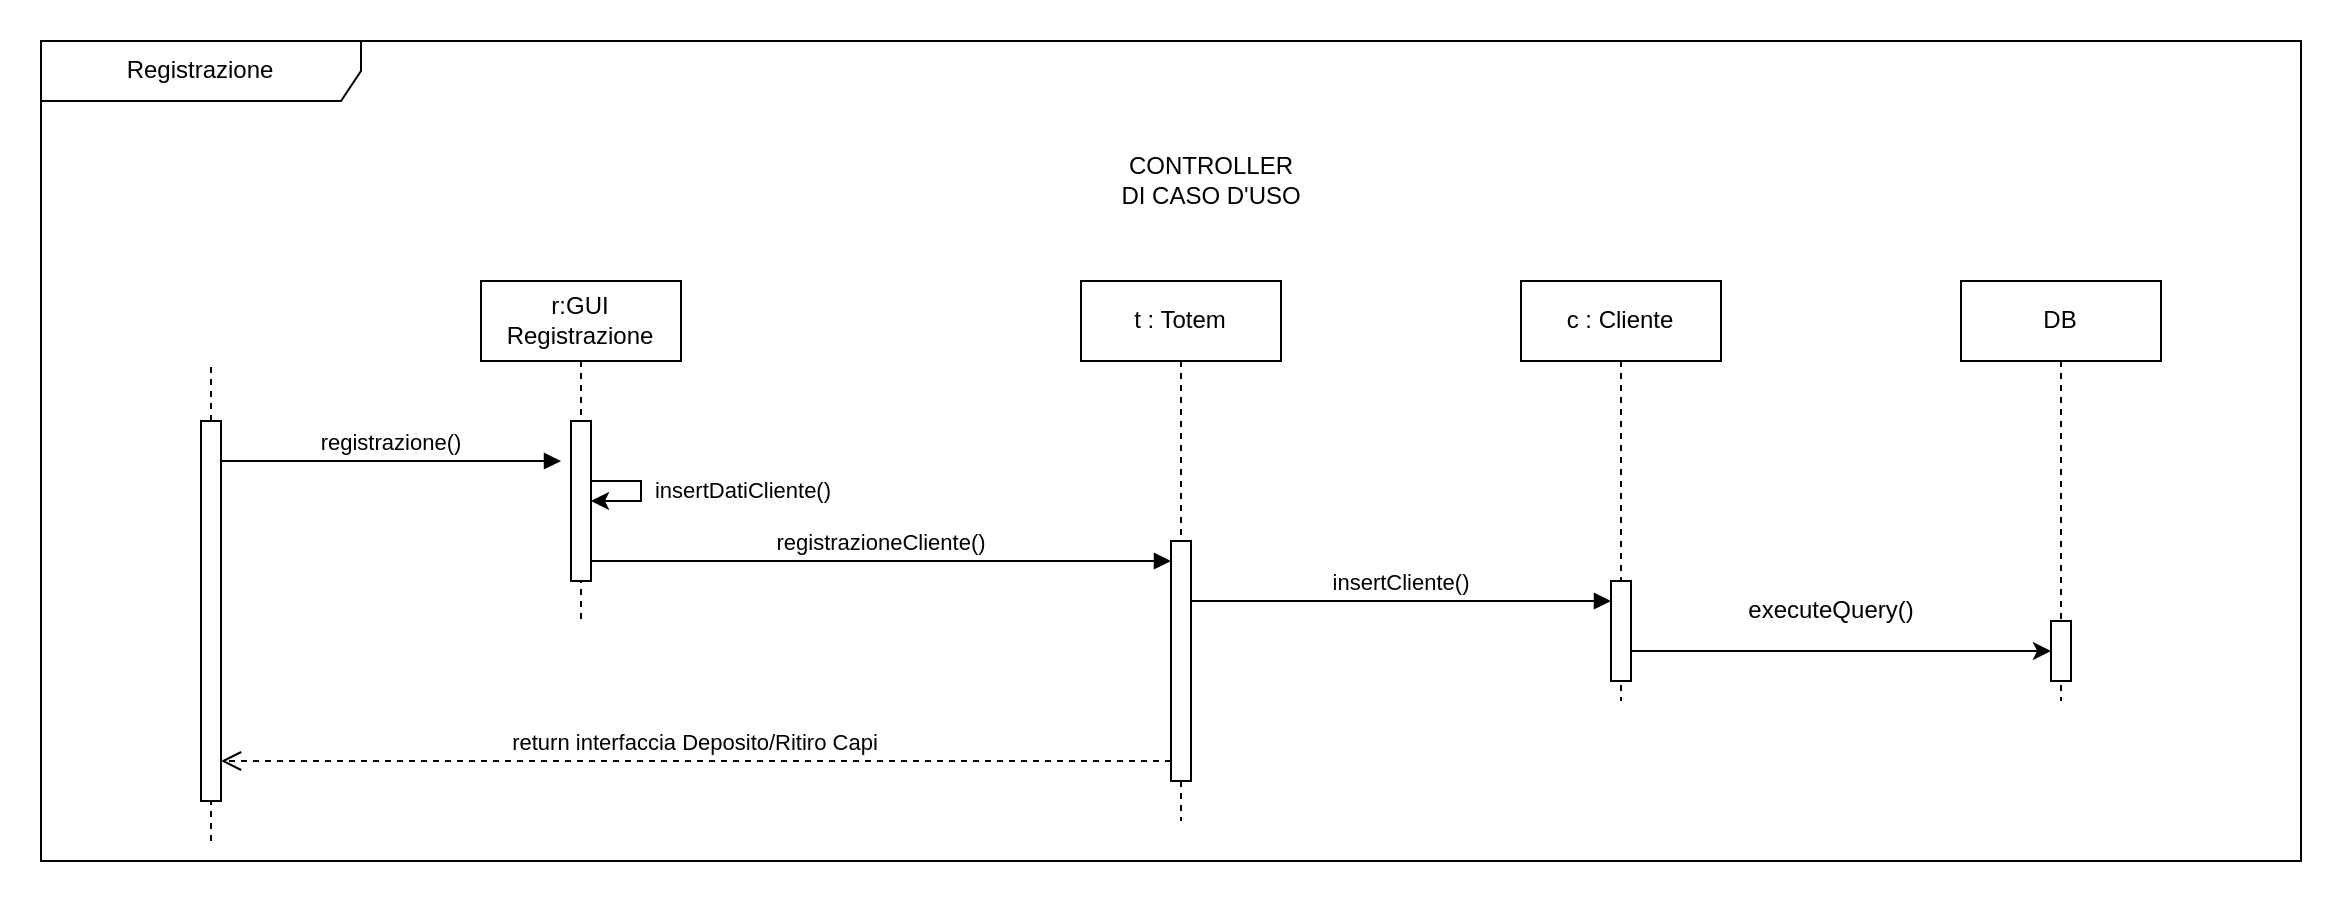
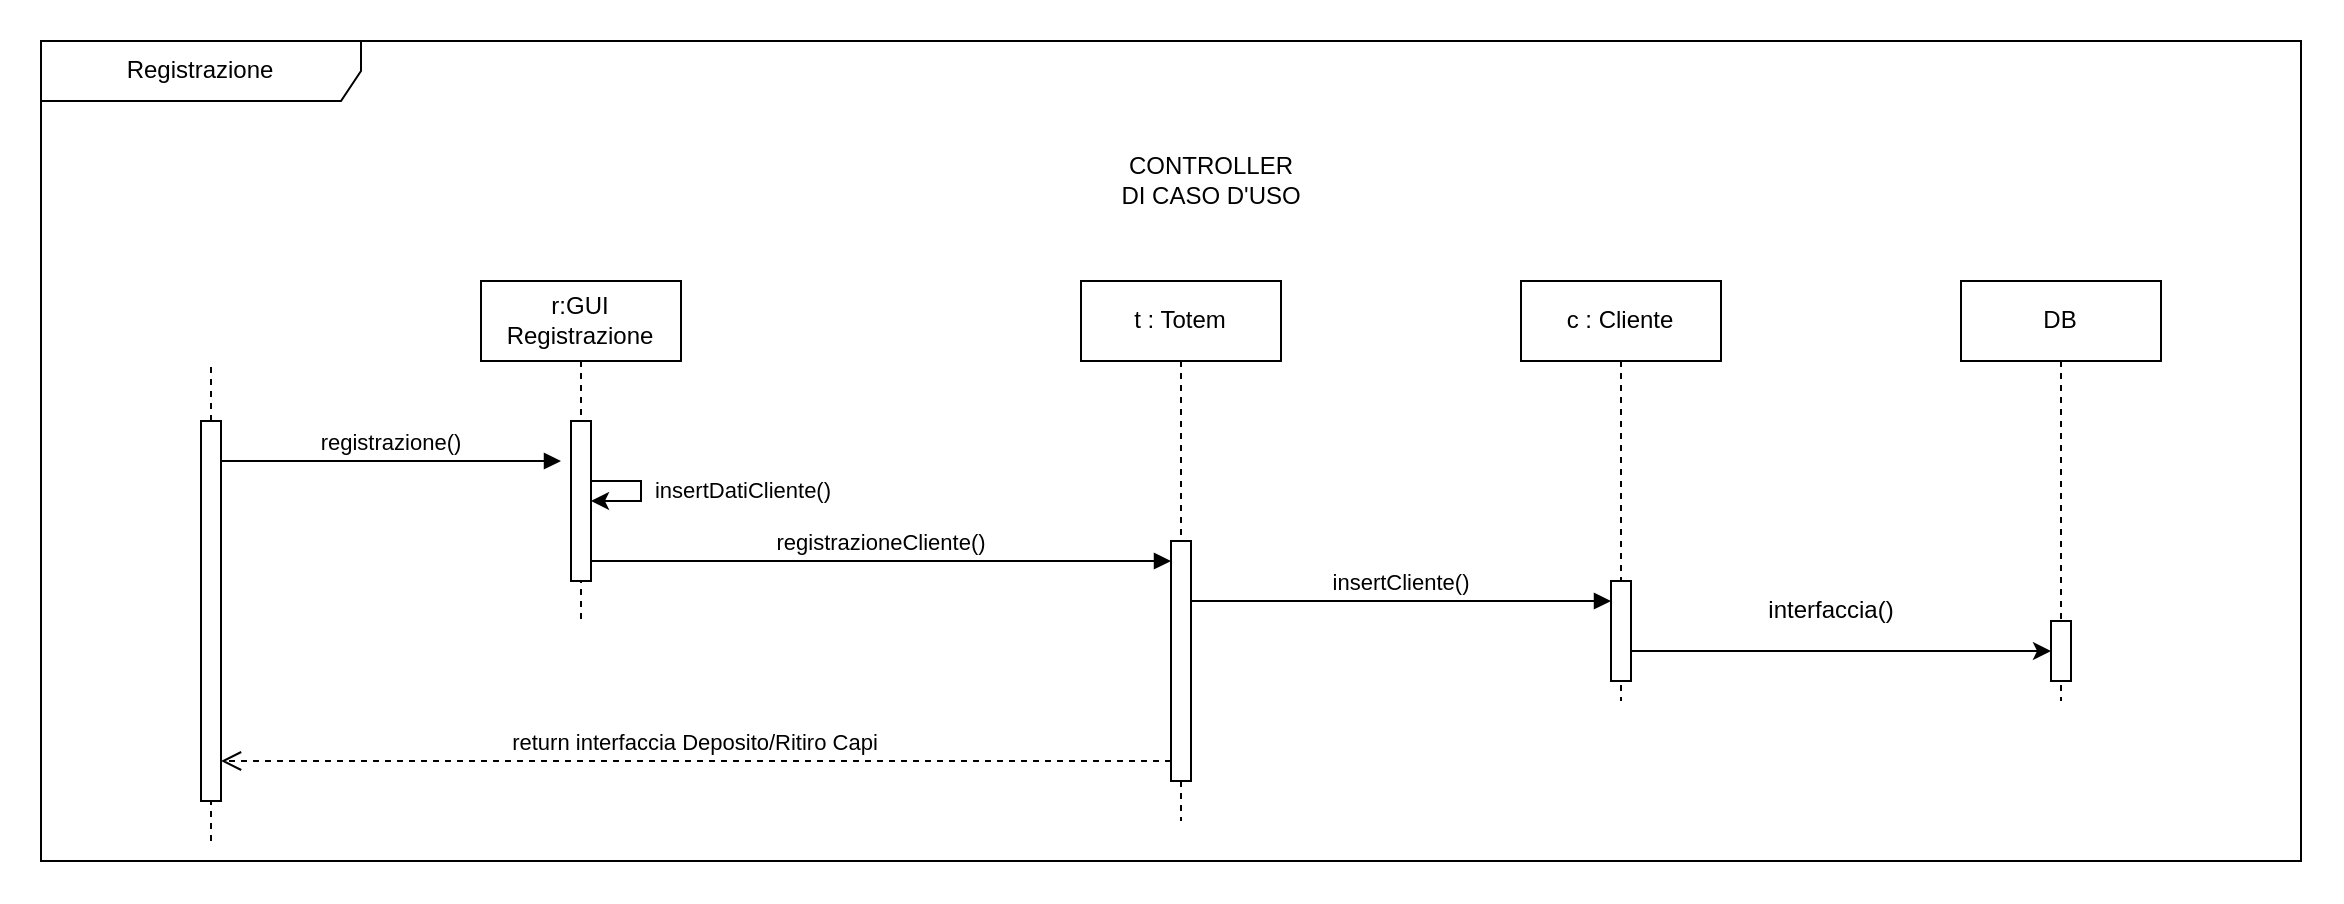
(1832, 611) -> (1832, 611)
